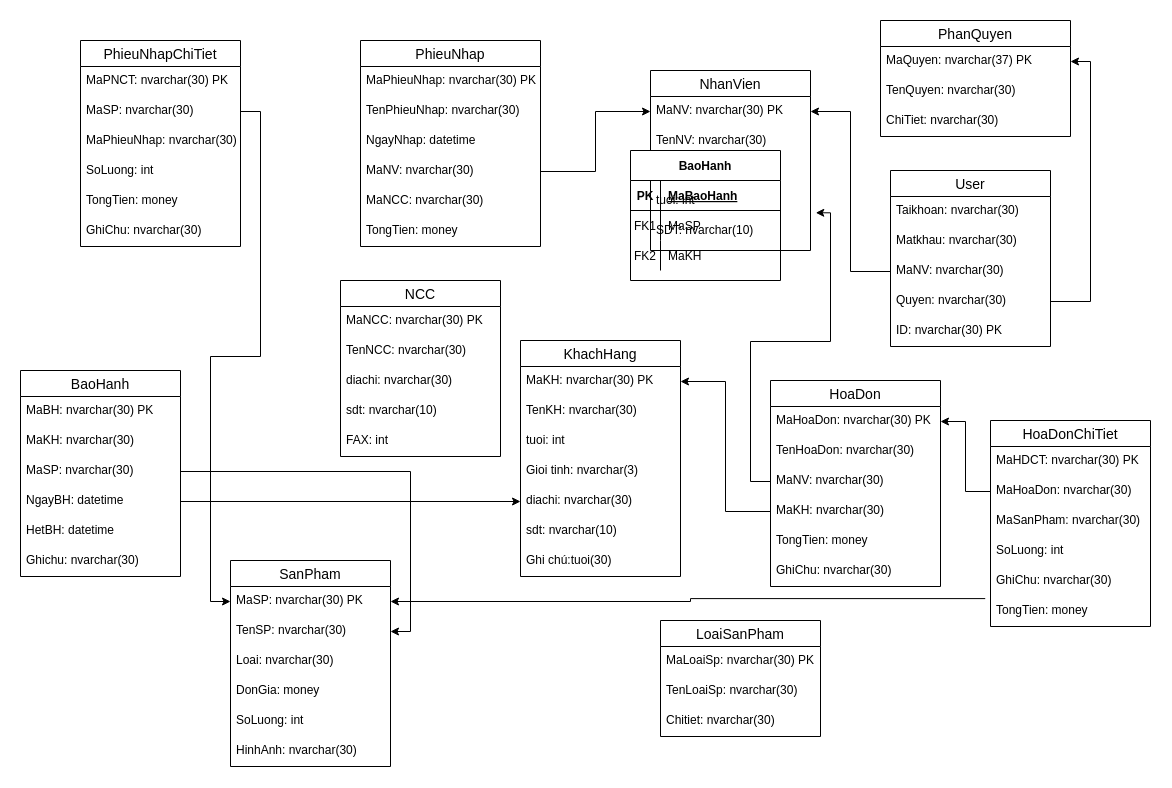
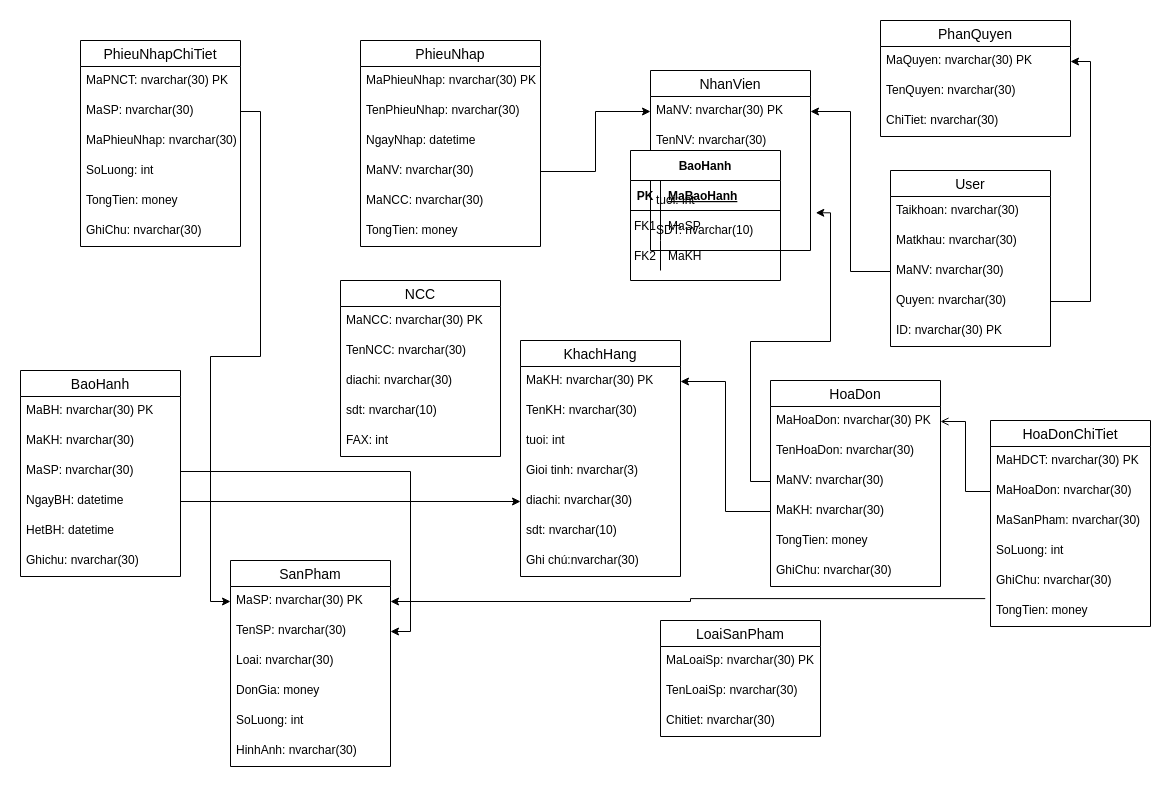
(962, 60) -> (962, 60)
(949, 422) -> (947, 422)
(574, 560) -> (589, 560)
